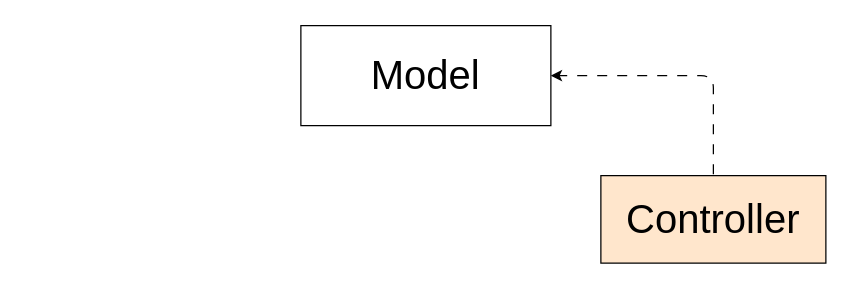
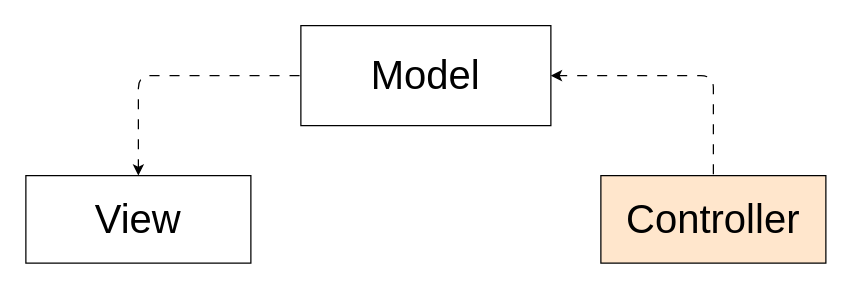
none -> (180, 76)
none -> (138, 219)
